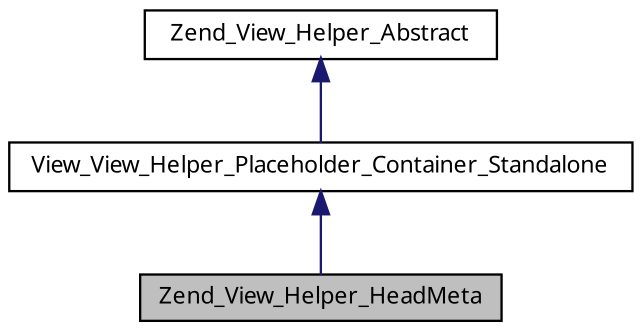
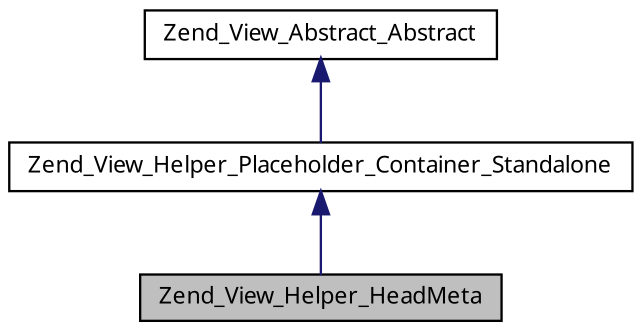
(321, 35) -> (321, 35)
(321, 167) -> (321, 167)
